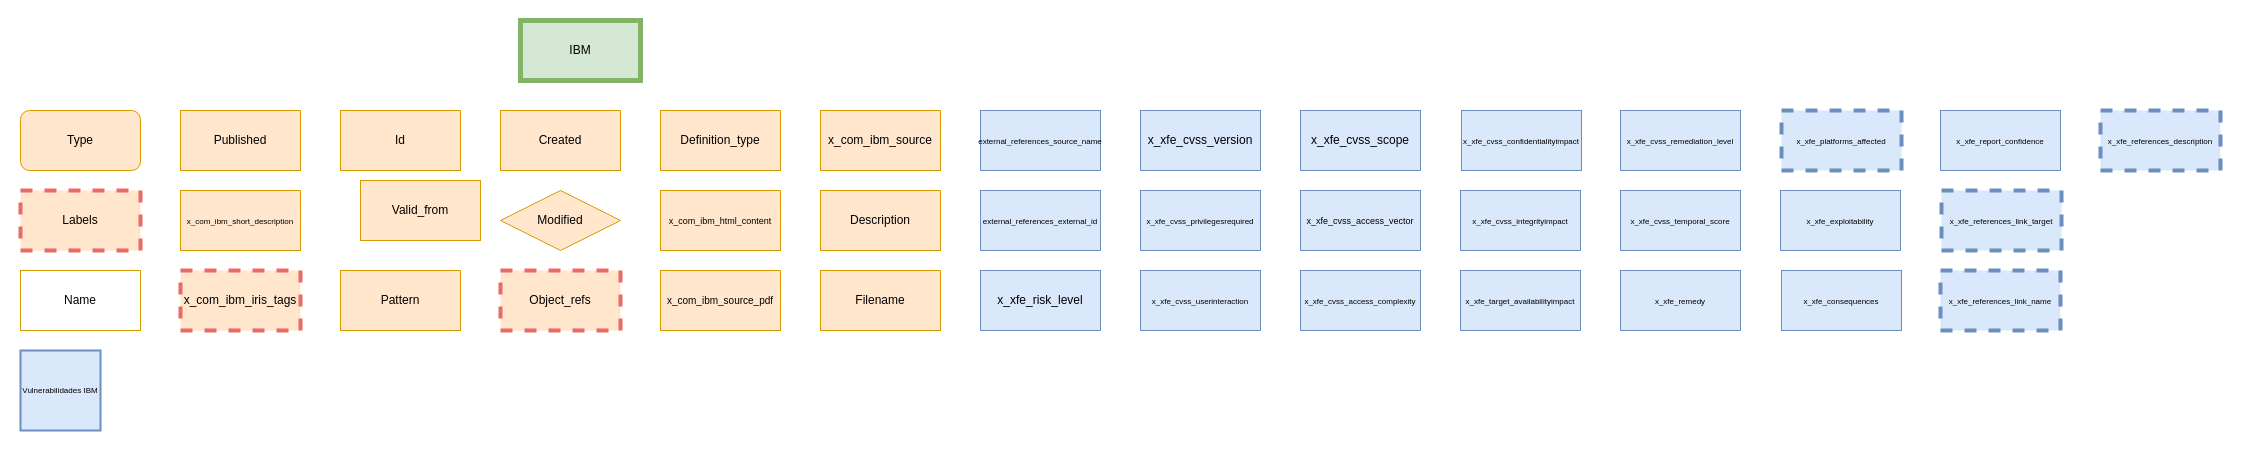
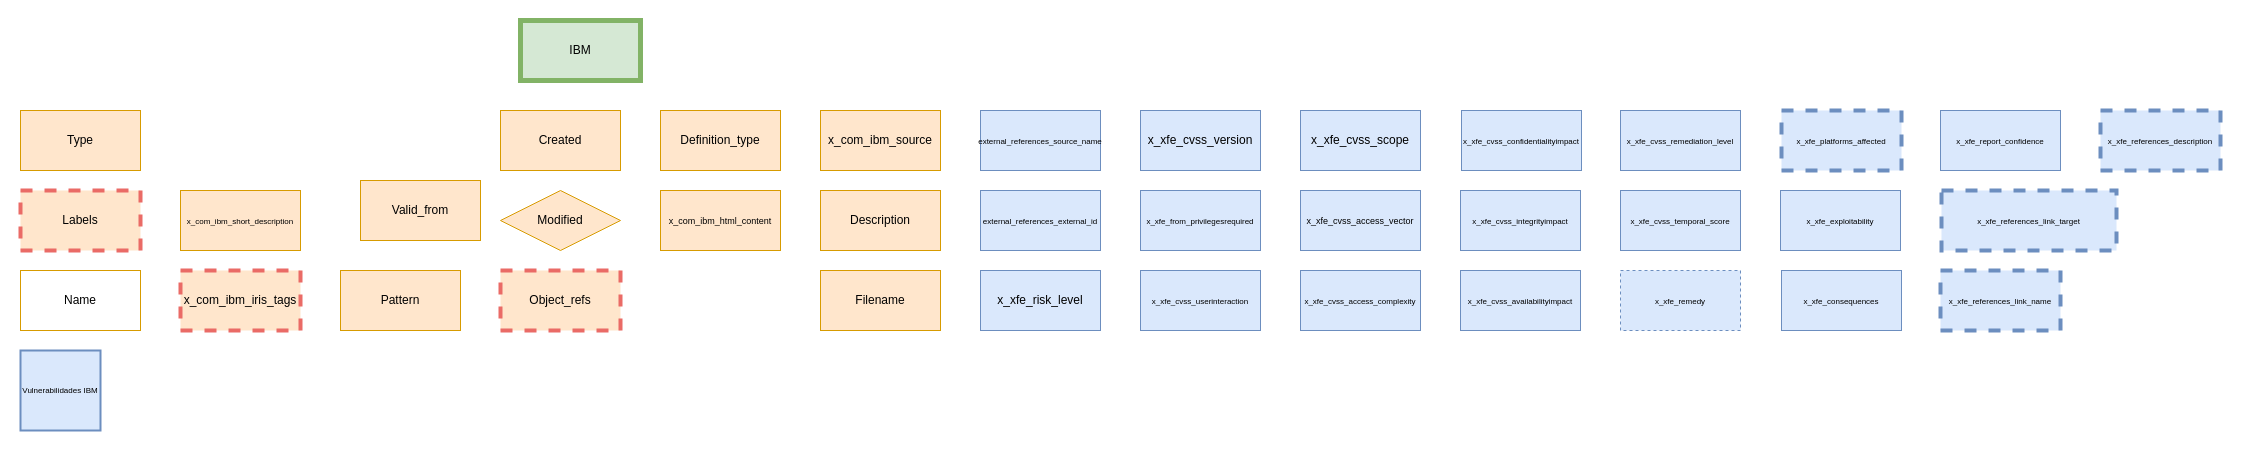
(81, 141) -> (81, 141)
(241, 141) -> none
(401, 141) -> none
(1201, 221) -> (1201, 221)
(2002, 221) -> (2029, 221)
(721, 301) -> none
(1521, 301) -> (1521, 301)
(1681, 301) -> (1681, 301)
